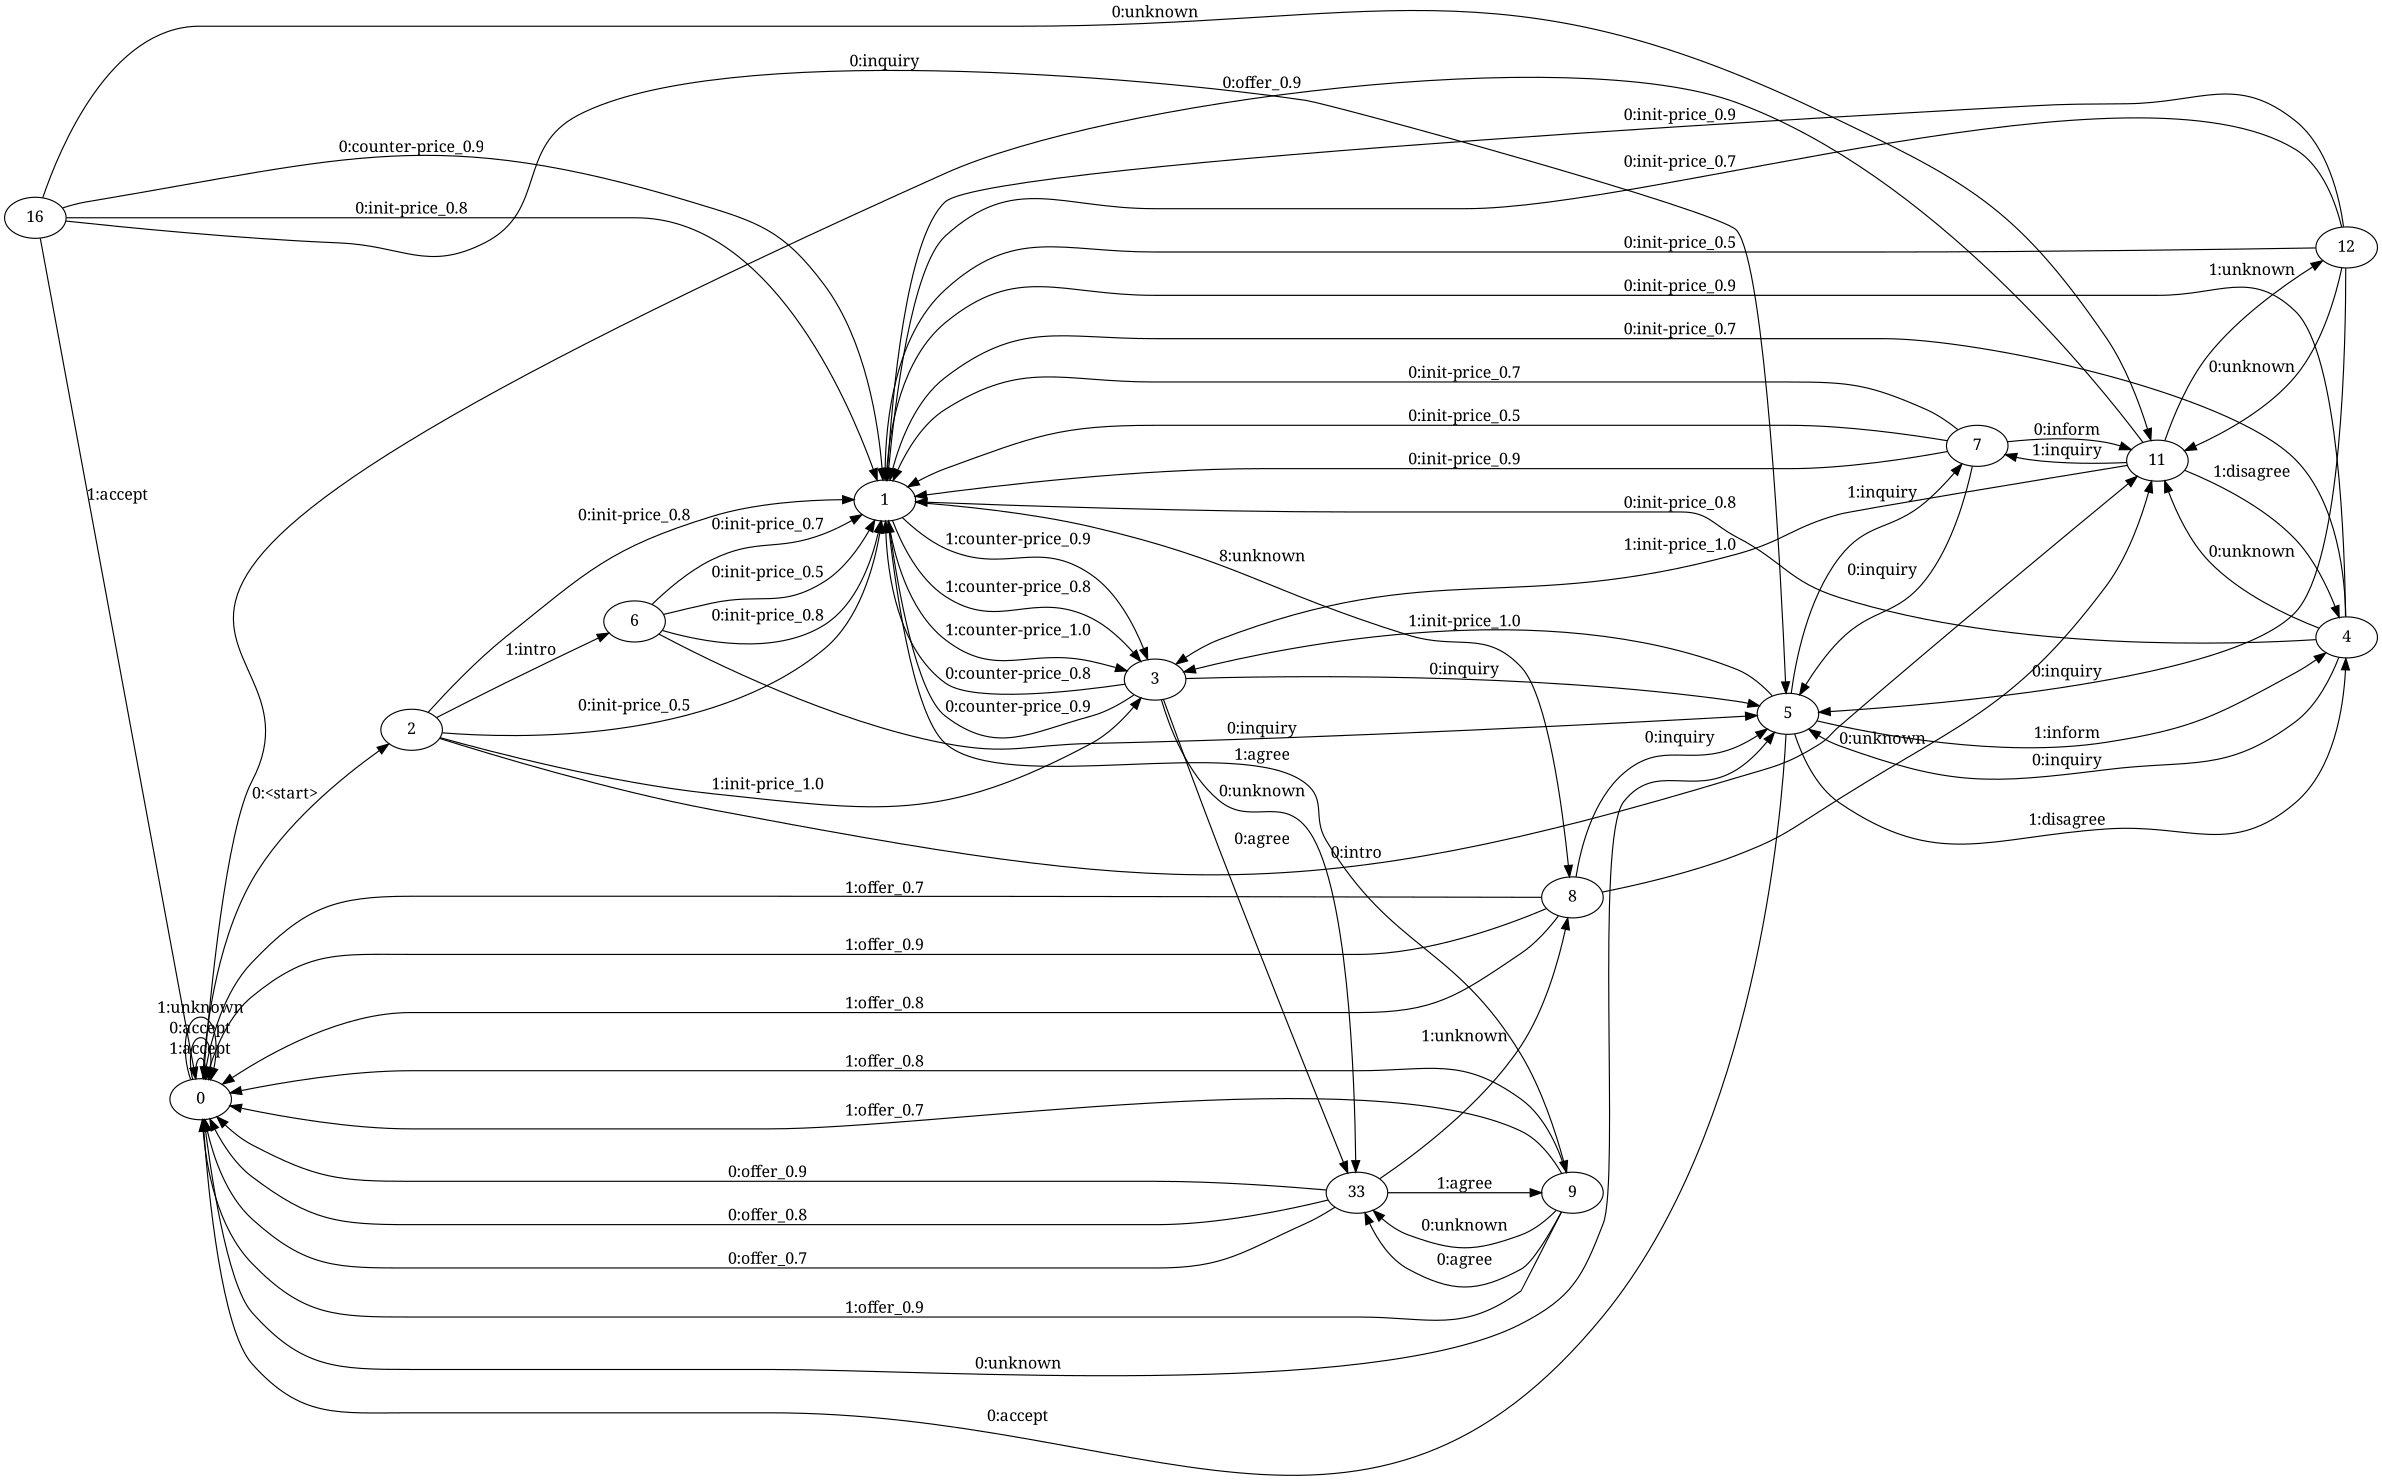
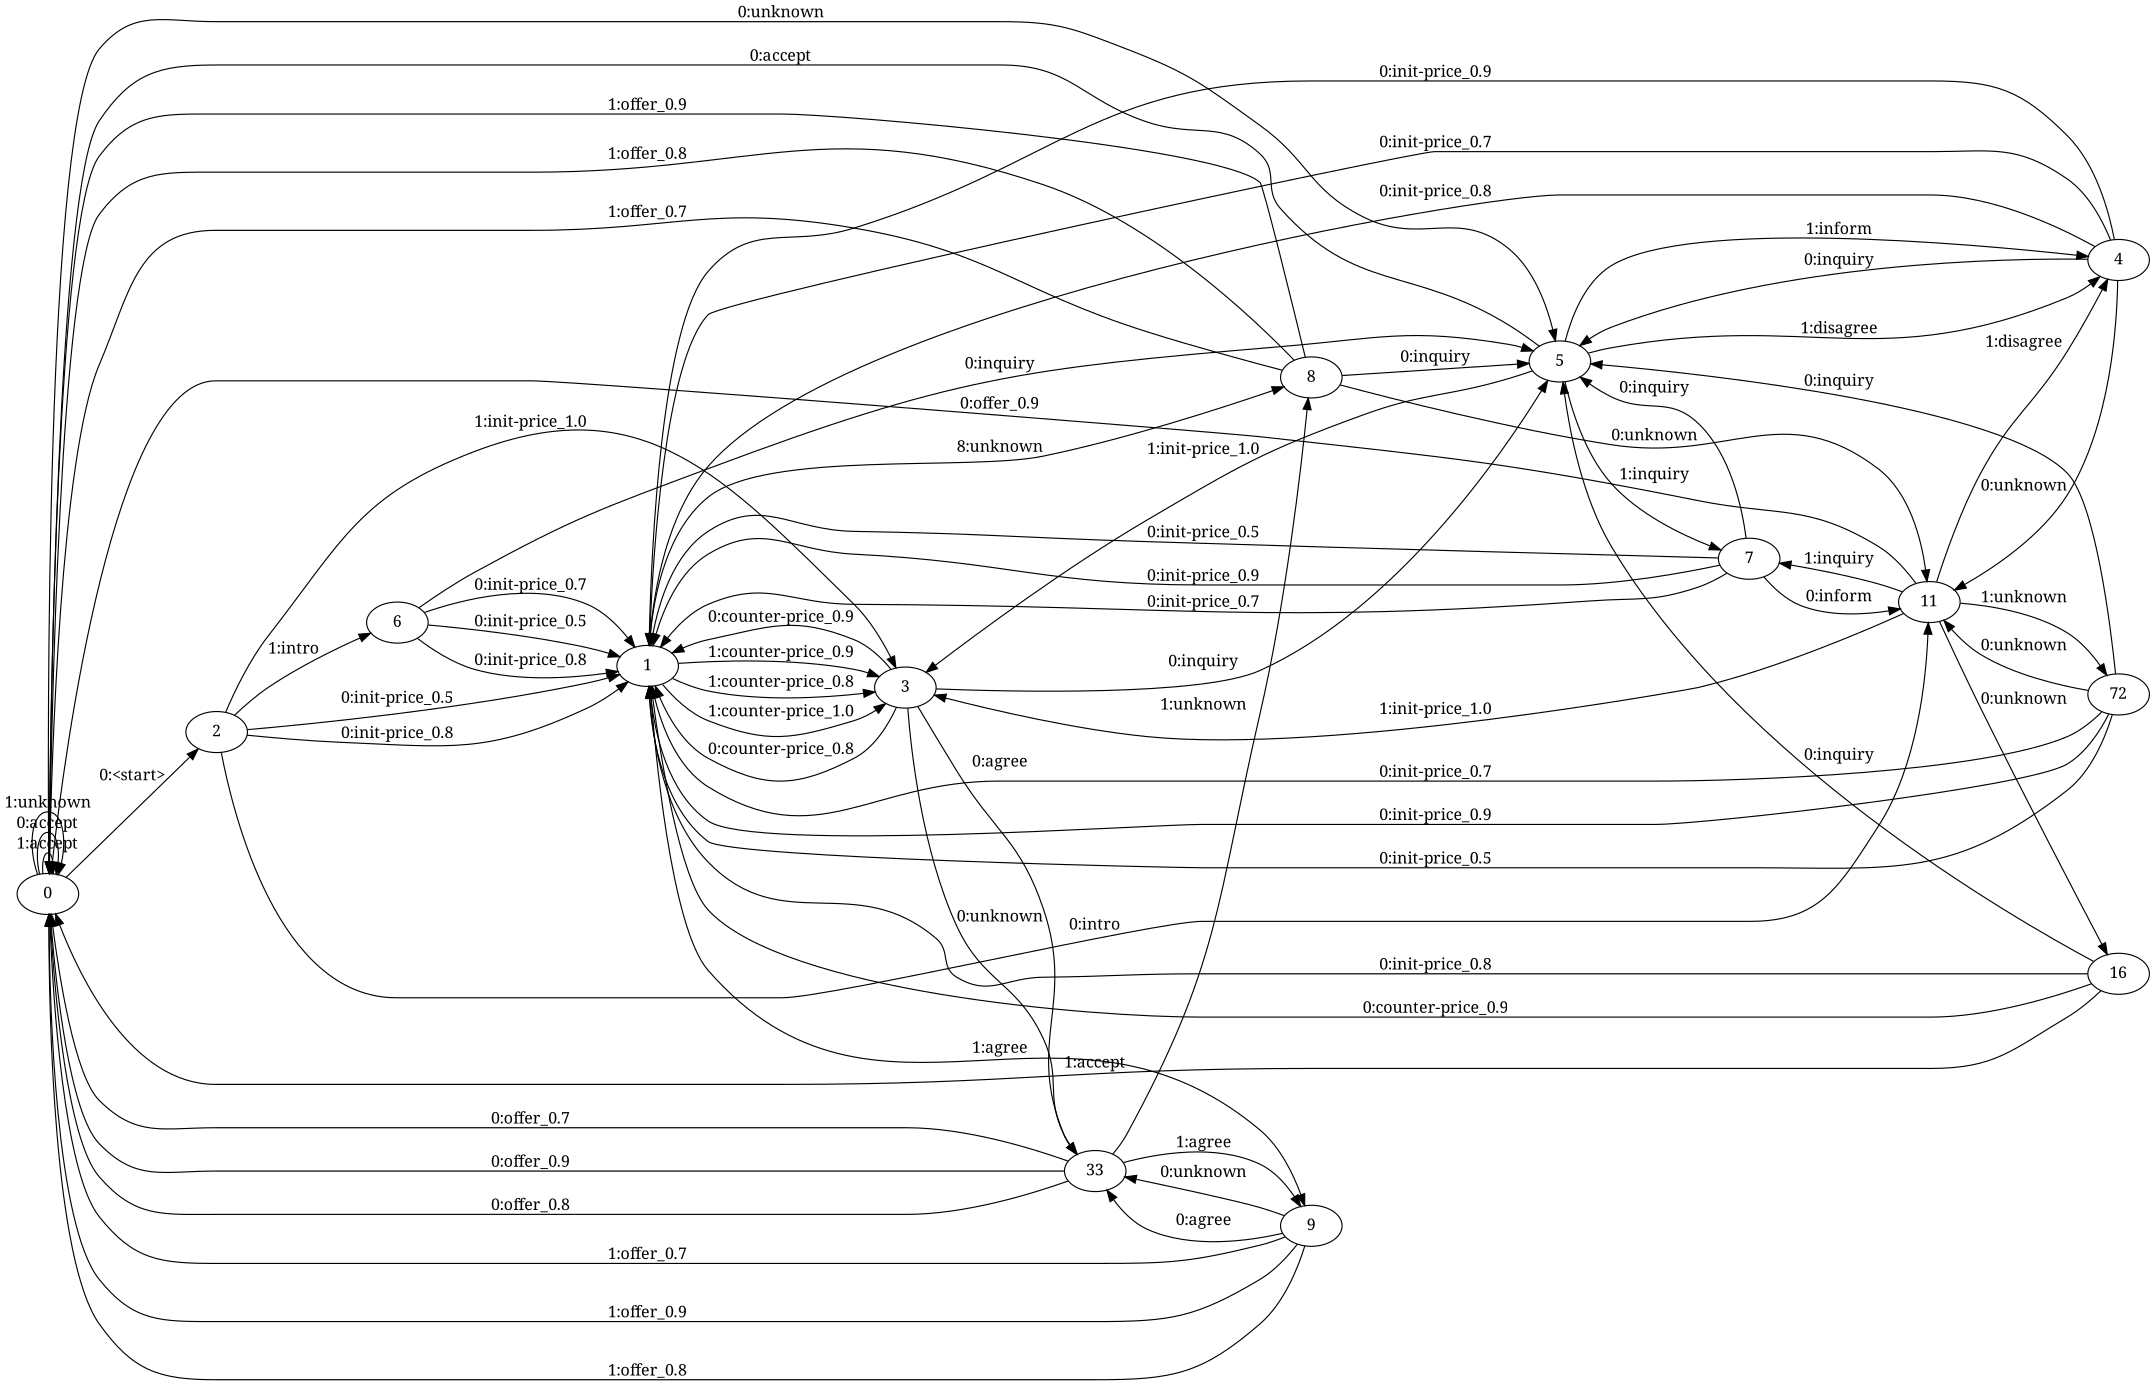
(1131, 24) -> (2023, 792)
(2347, 247) -> (2119, 694)
